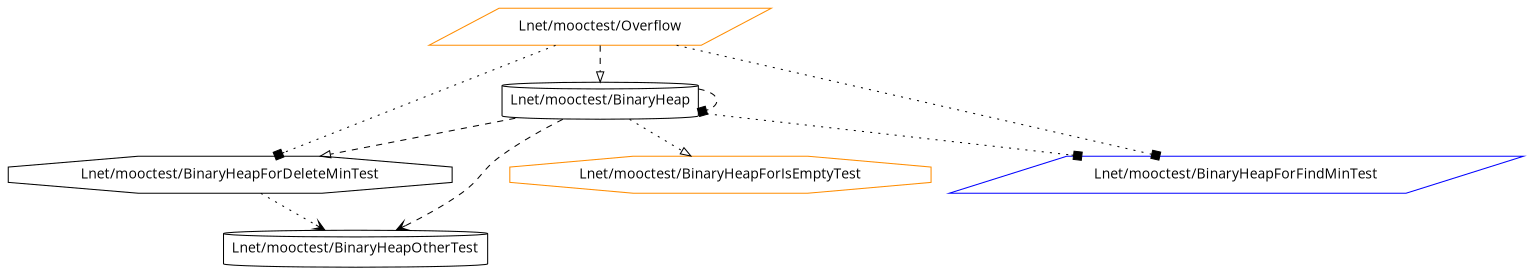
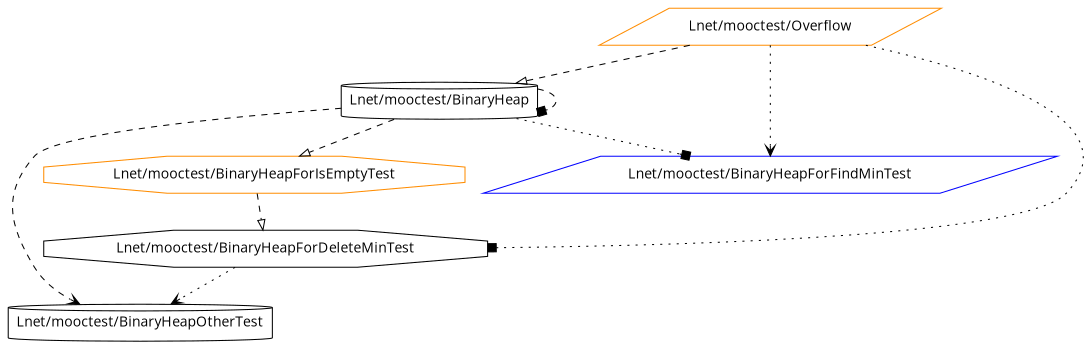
(913, 100) -> (770, 95)
(656, 135) -> (352, 136)
(423, 136) -> (259, 207)
